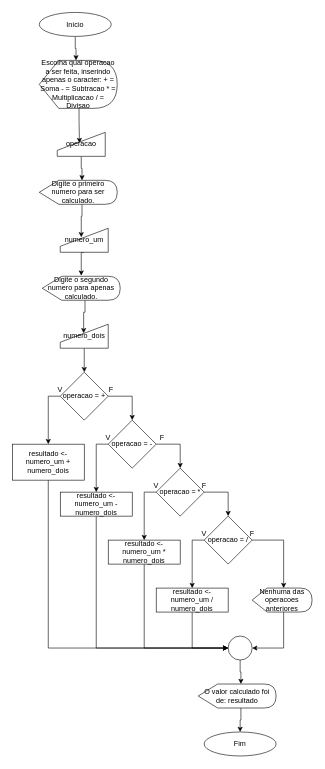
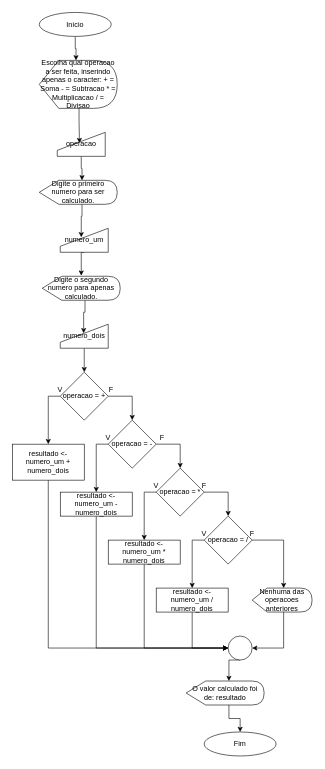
(237, 696) -> (225, 693)
